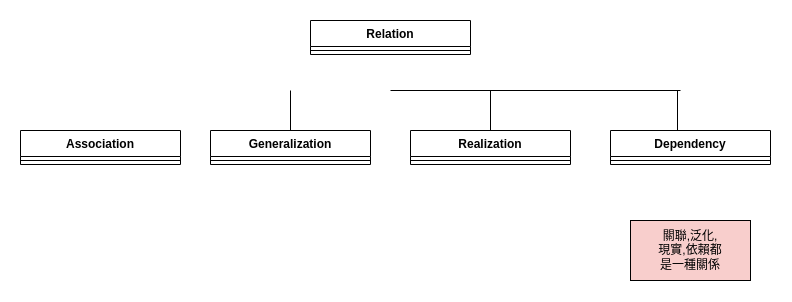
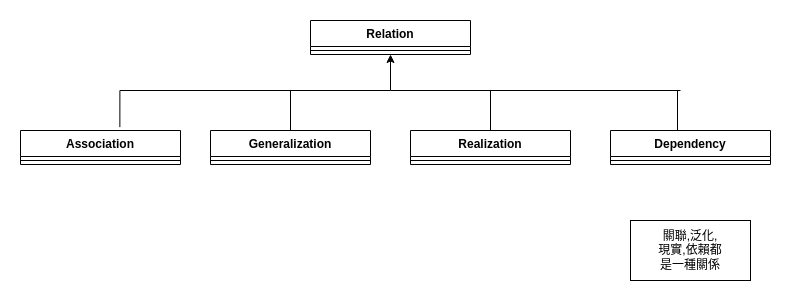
none -> (251, 91)
(691, 251) -> (691, 251)
